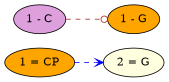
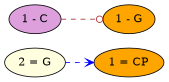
(85, 63) -> (76, 63)
